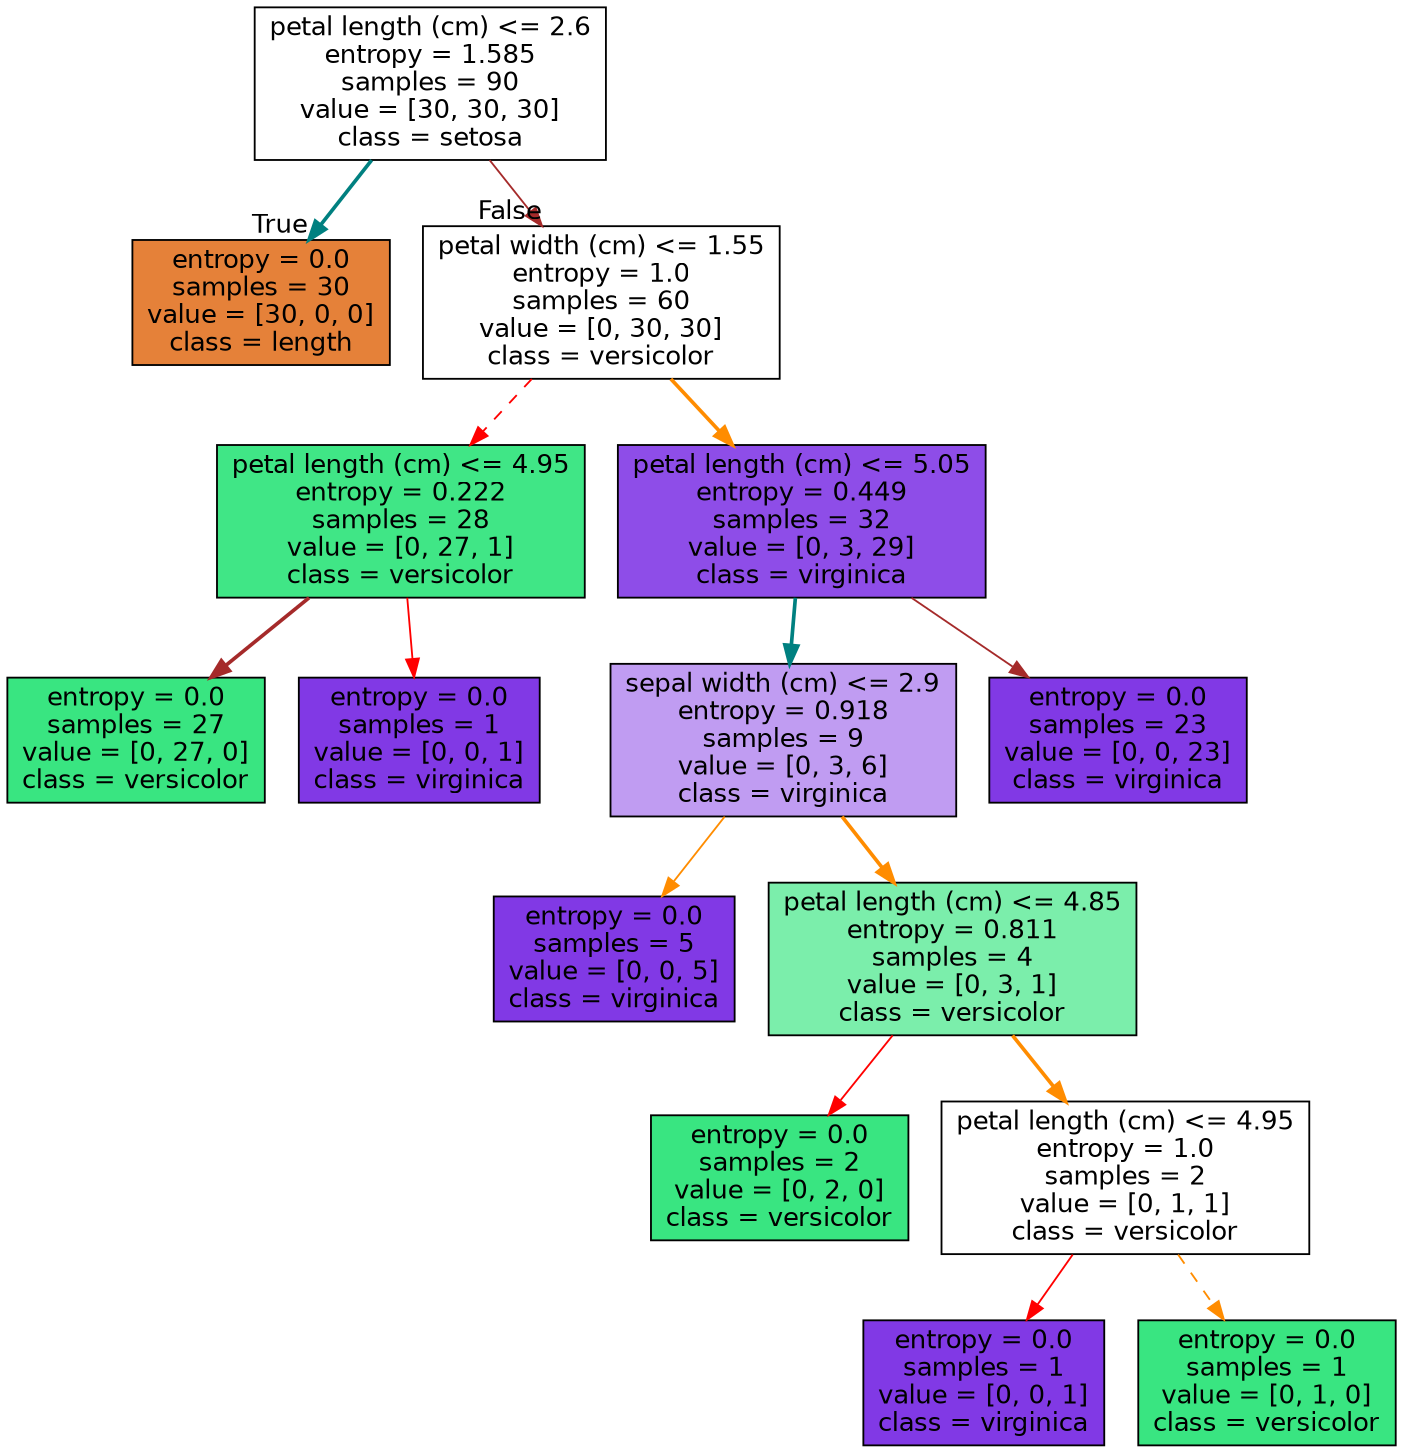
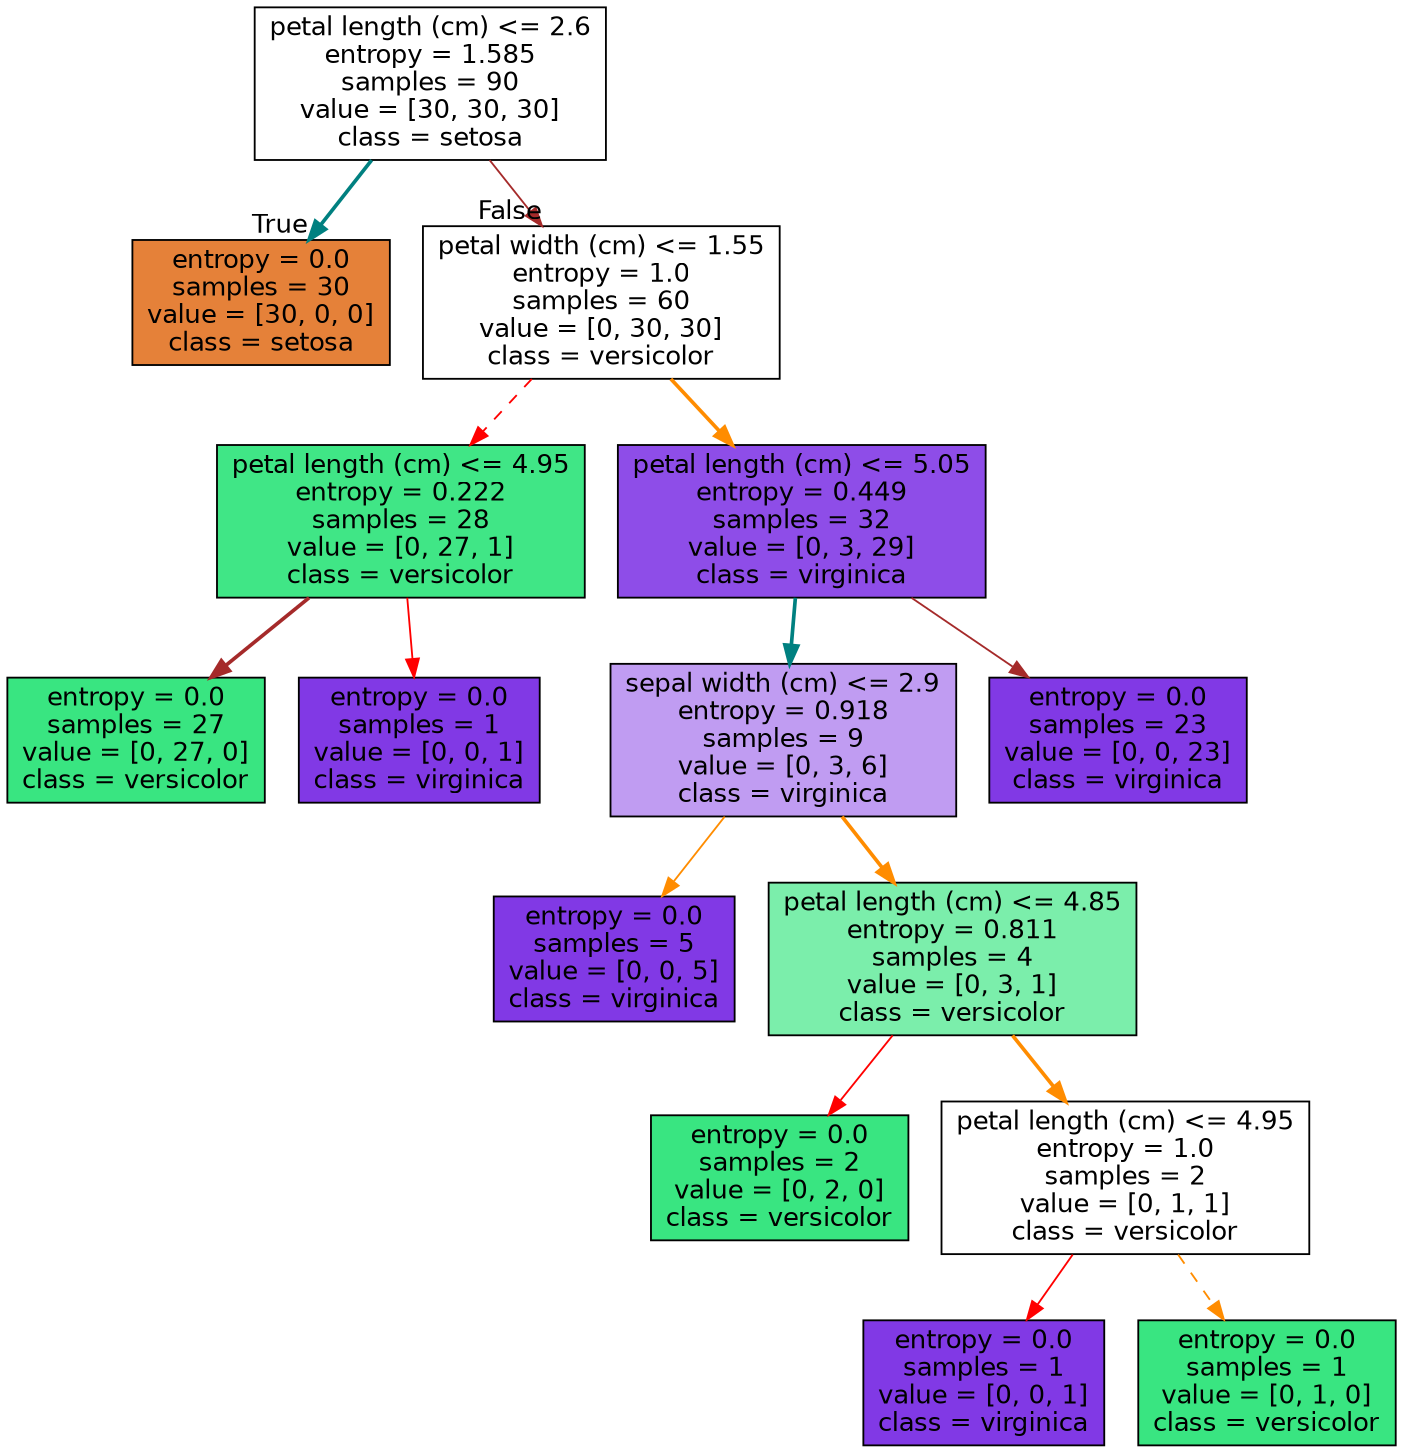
(261, 302) -> (261, 302)
